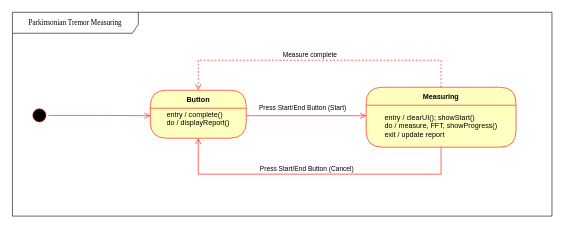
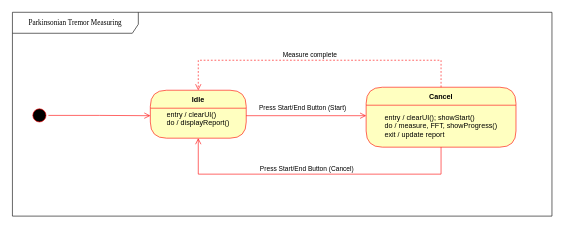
(441, 97) -> (441, 97)
(198, 100) -> (198, 100)
(198, 123) -> (198, 123)
